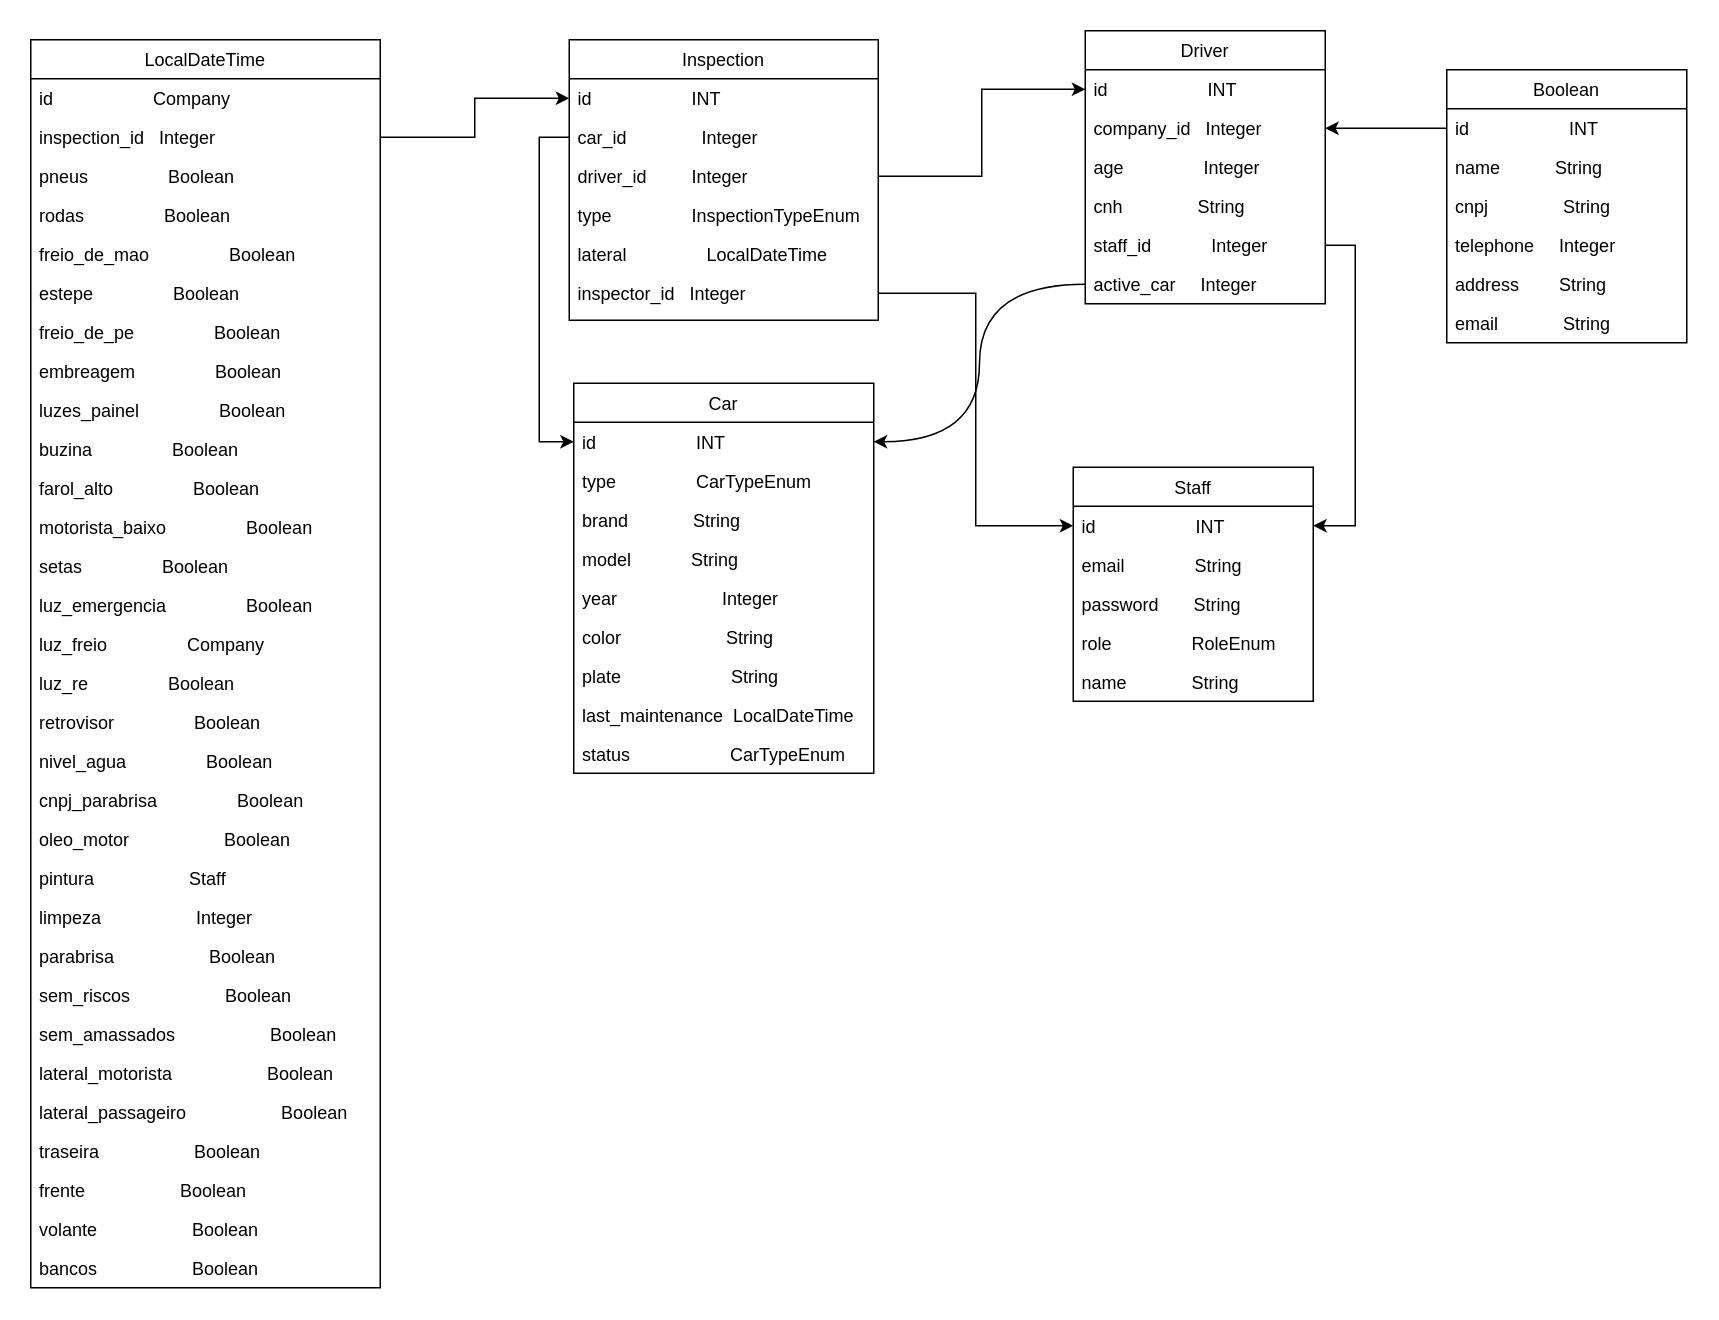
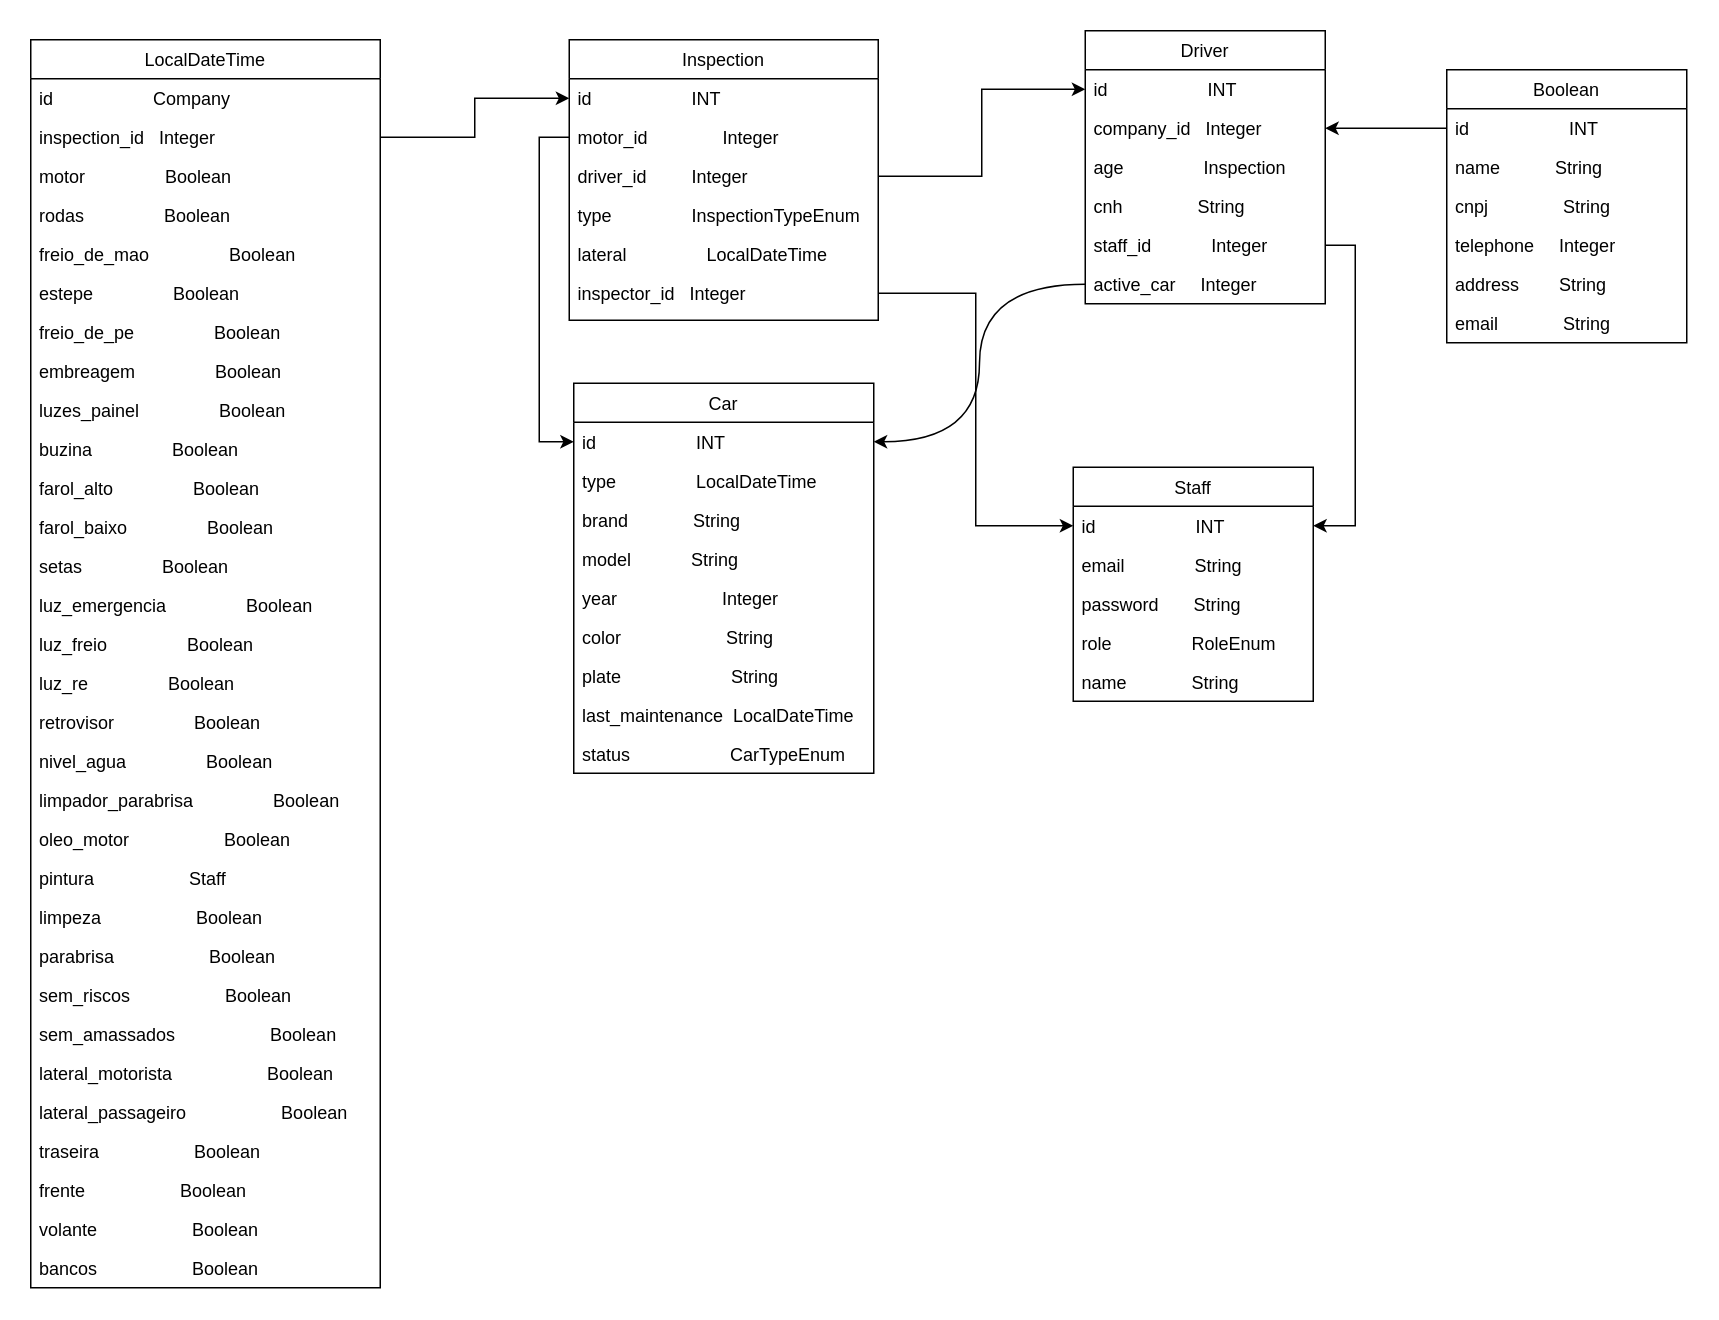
(700, 138) -> (710, 138)
(1225, 168) -> (1237, 168)
(178, 177) -> (178, 177)
(720, 482) -> (725, 482)
(205, 528) -> (185, 528)
(177, 645) -> (175, 645)
(202, 801) -> (218, 801)
(180, 918) -> (177, 918)
